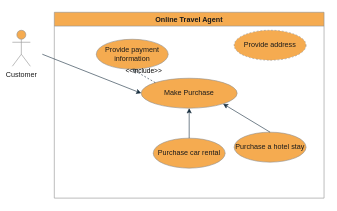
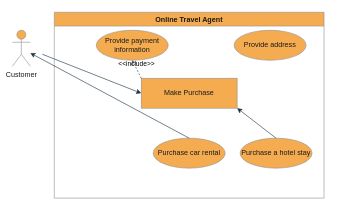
(270, 45) -> (270, 45)
(132, 54) -> (132, 45)
(189, 93) -> (189, 93)
(189, 113) -> (110, 96)
(270, 147) -> (276, 153)
